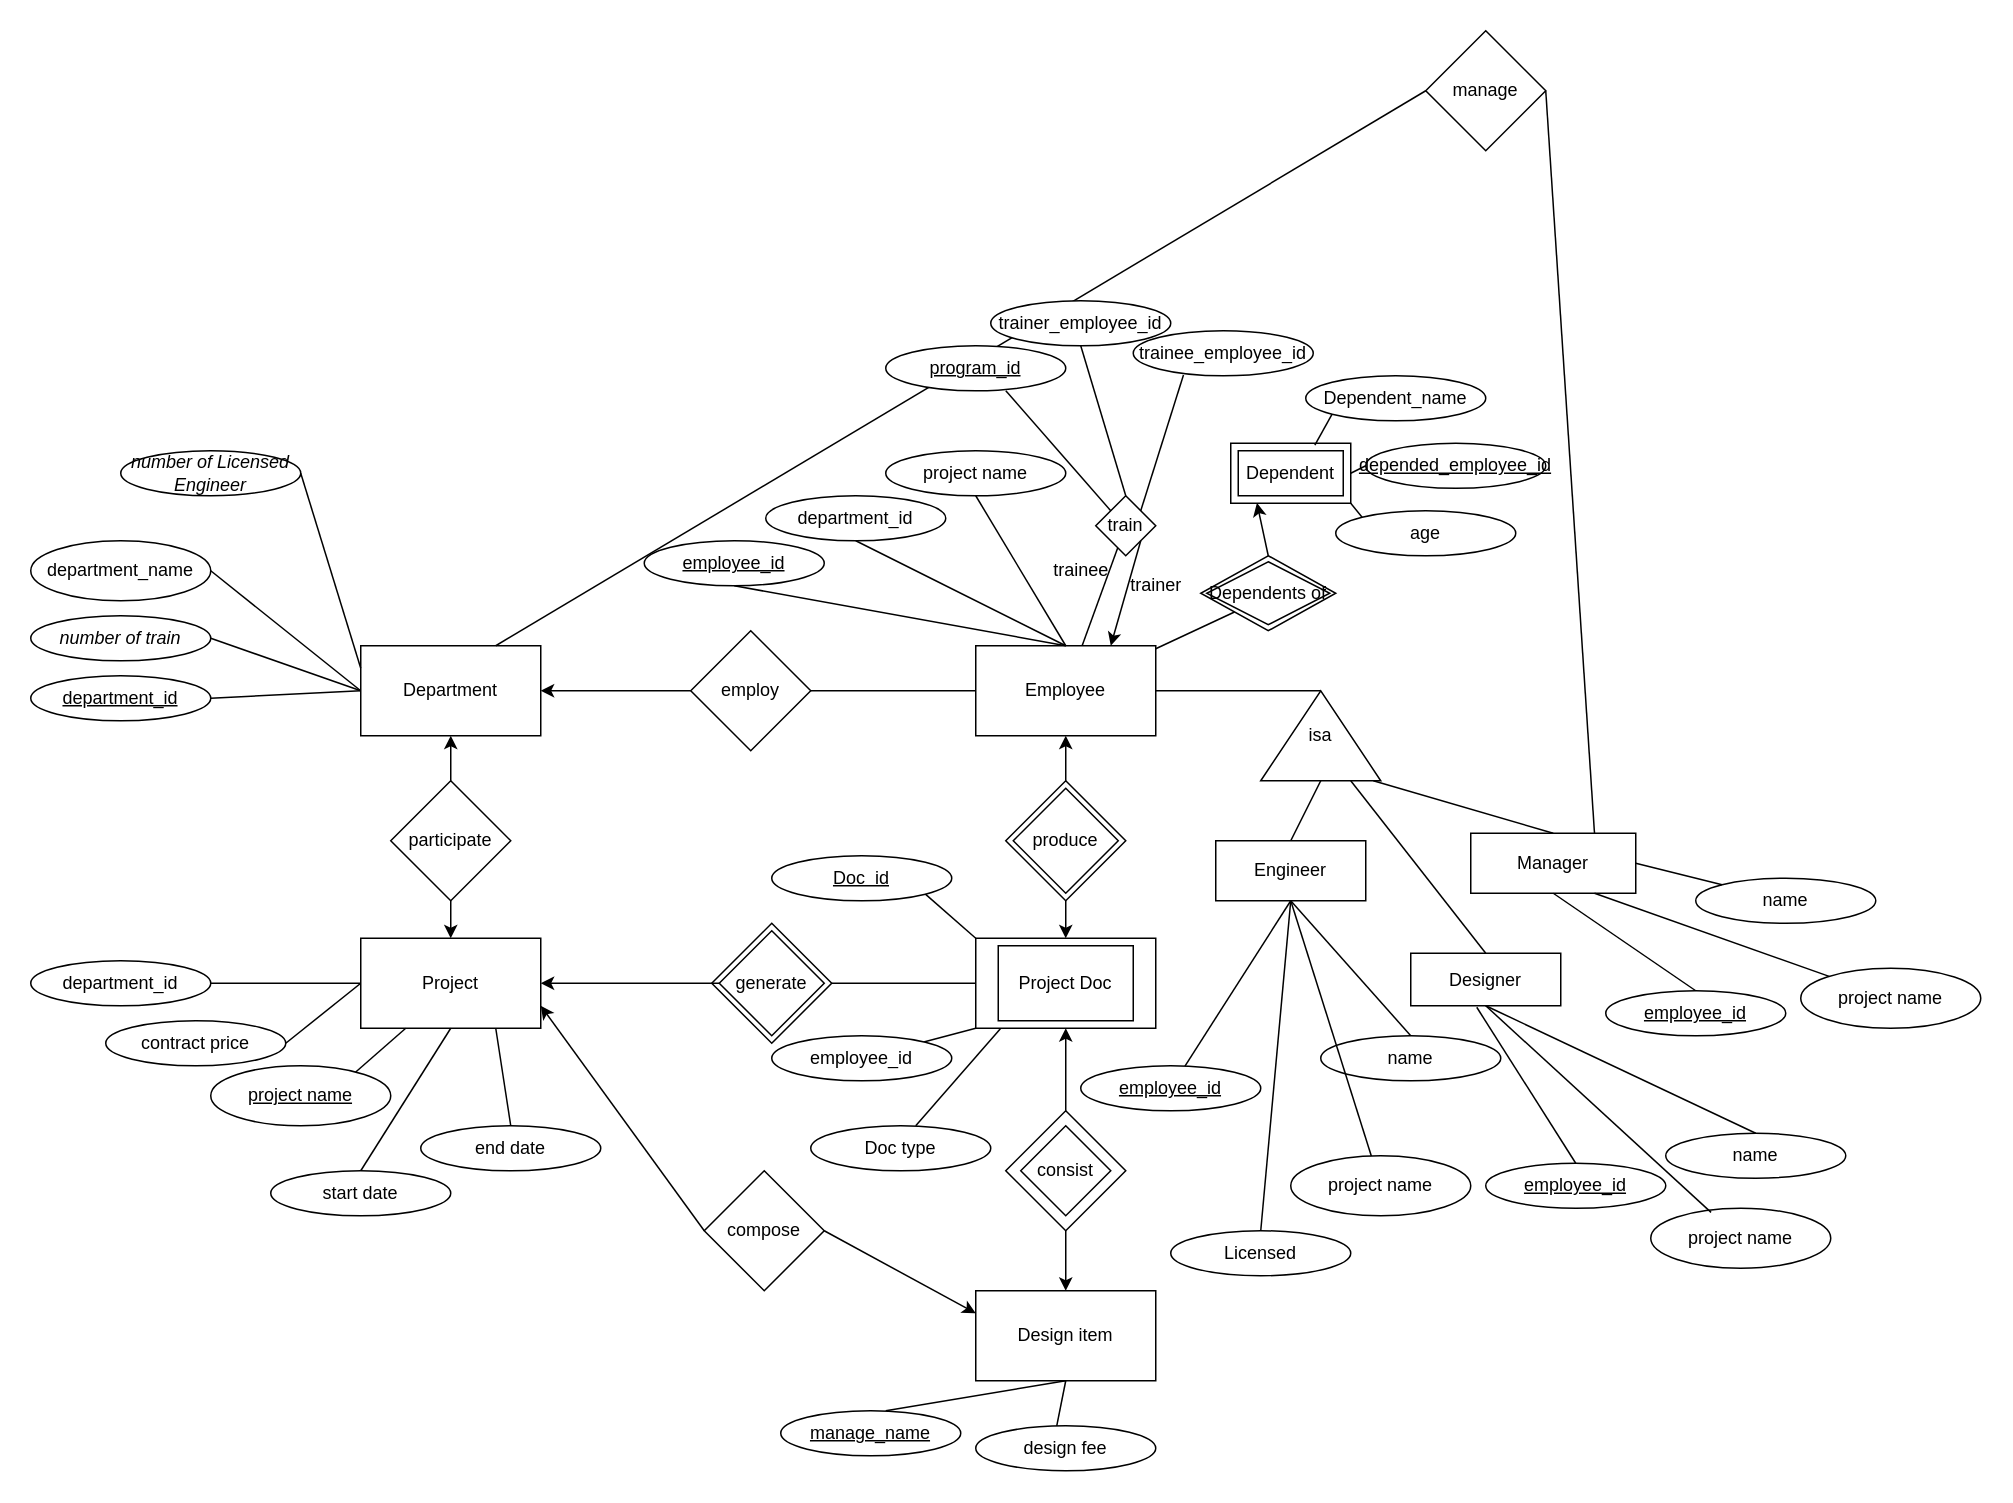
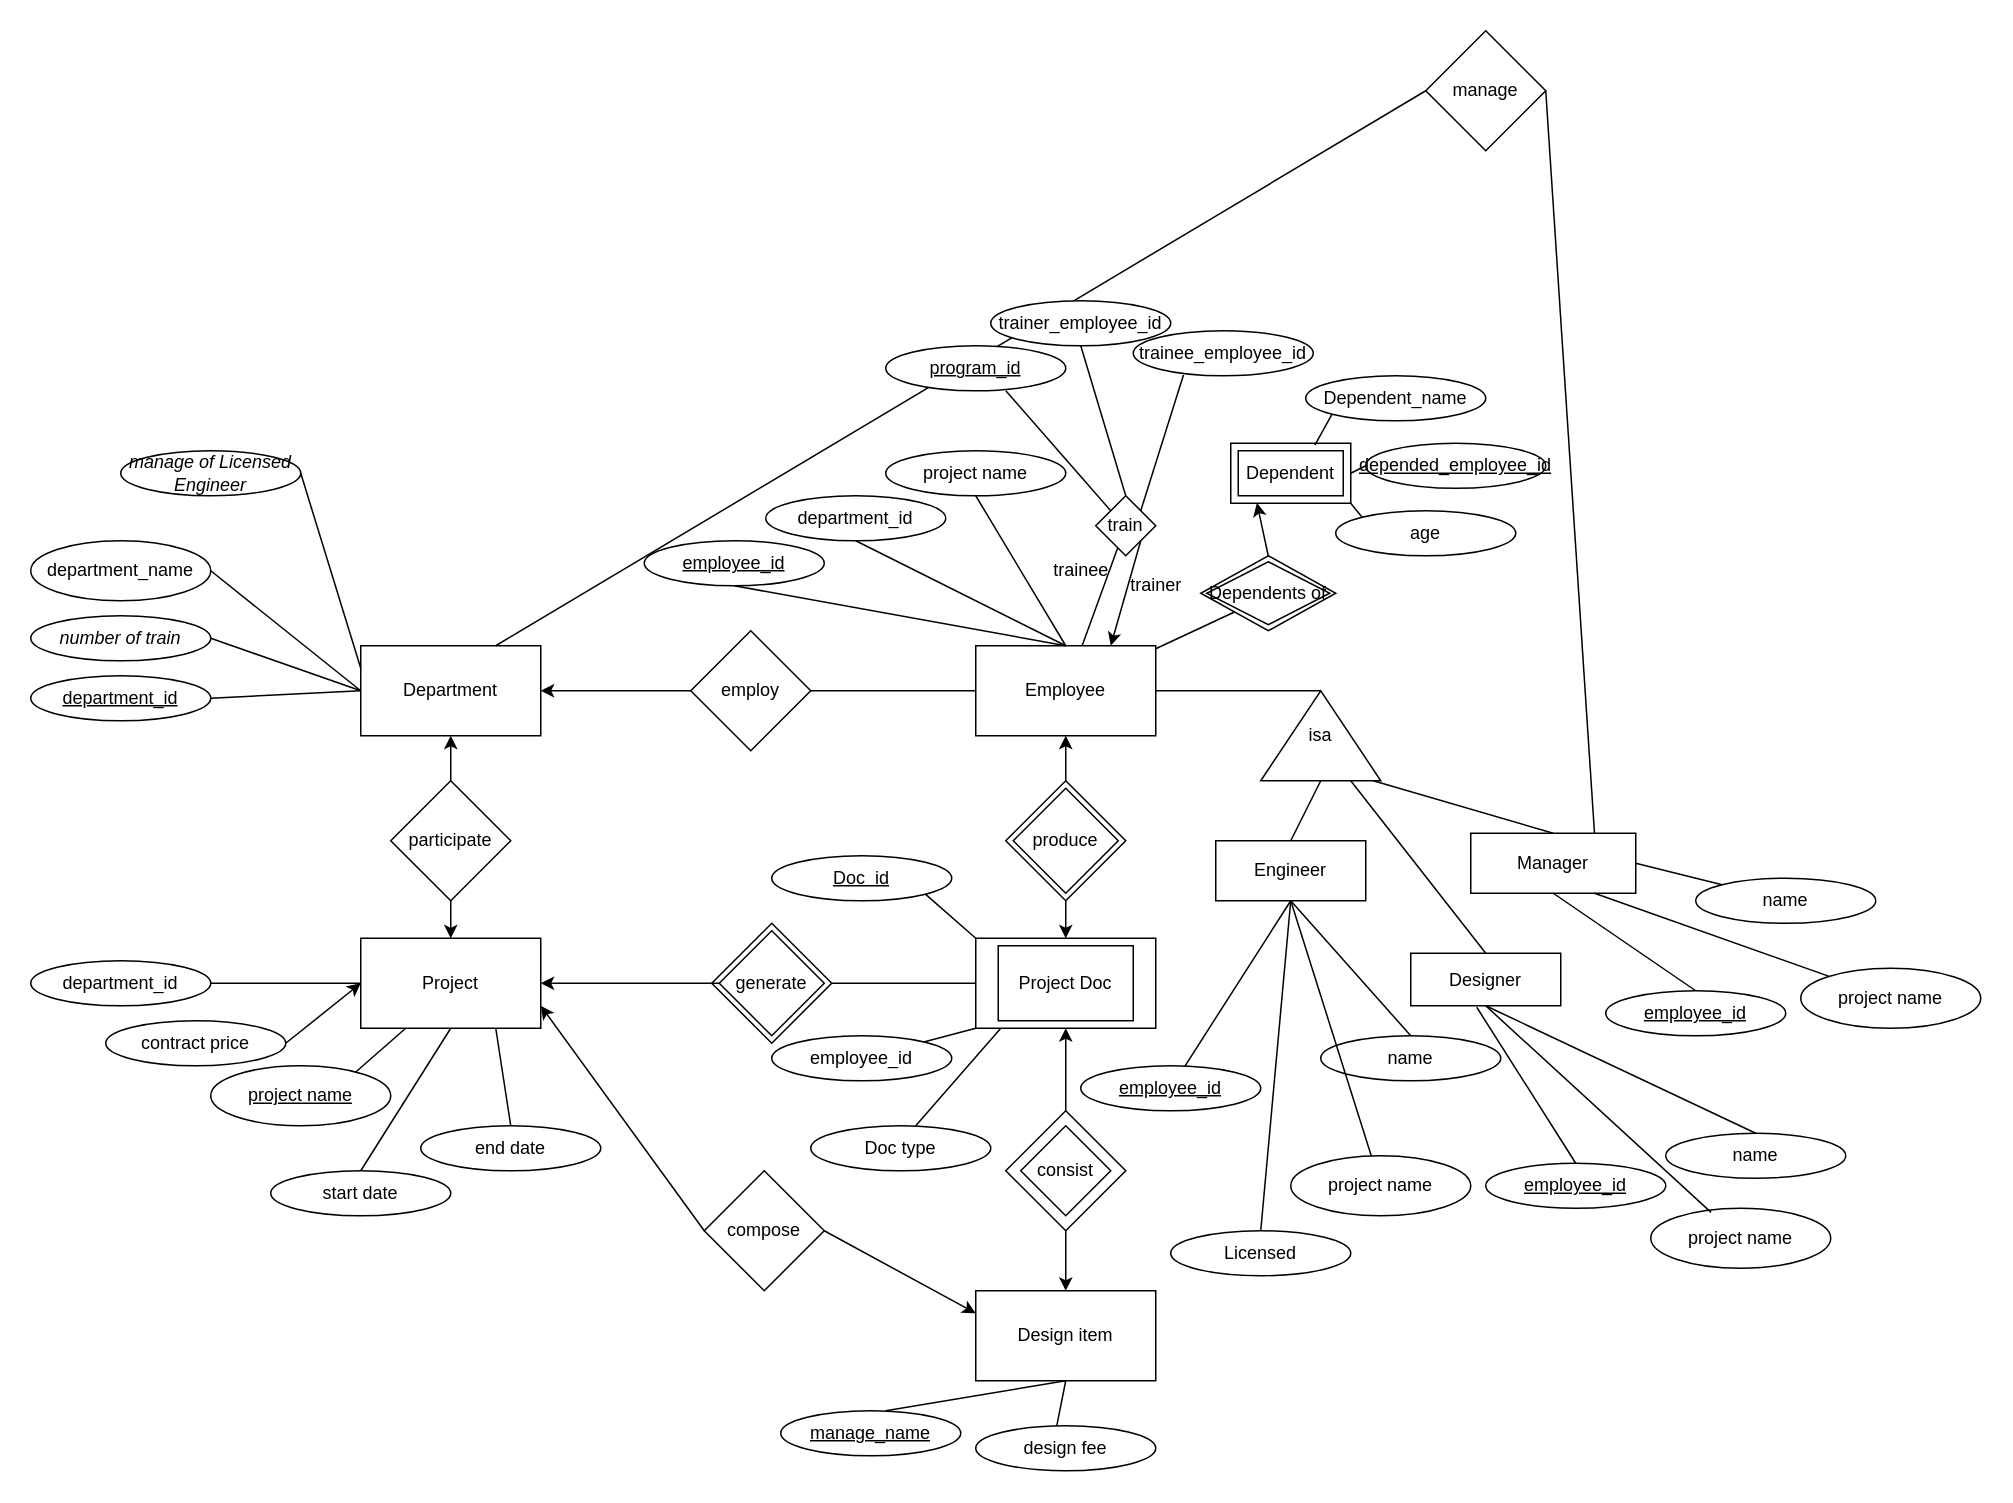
(211, 473) -> (211, 473)
(354, 989) -> (352, 990)
